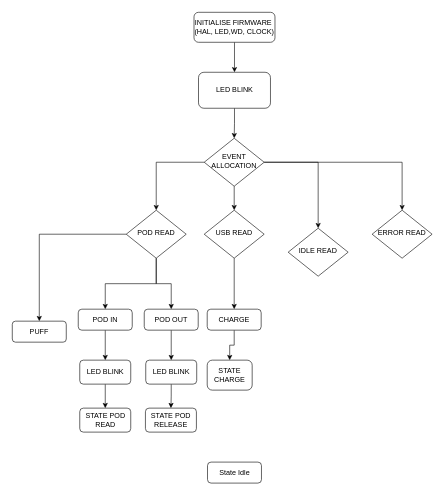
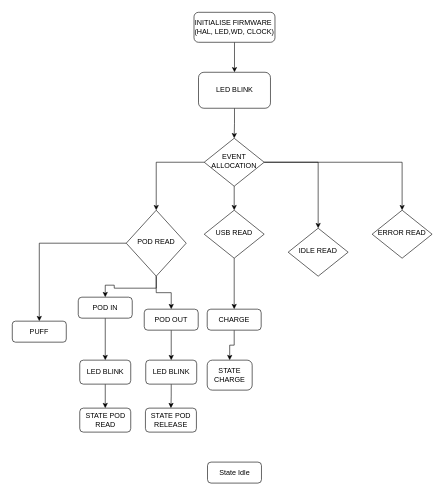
(156, 234) -> (156, 243)
(105, 320) -> (105, 308)
